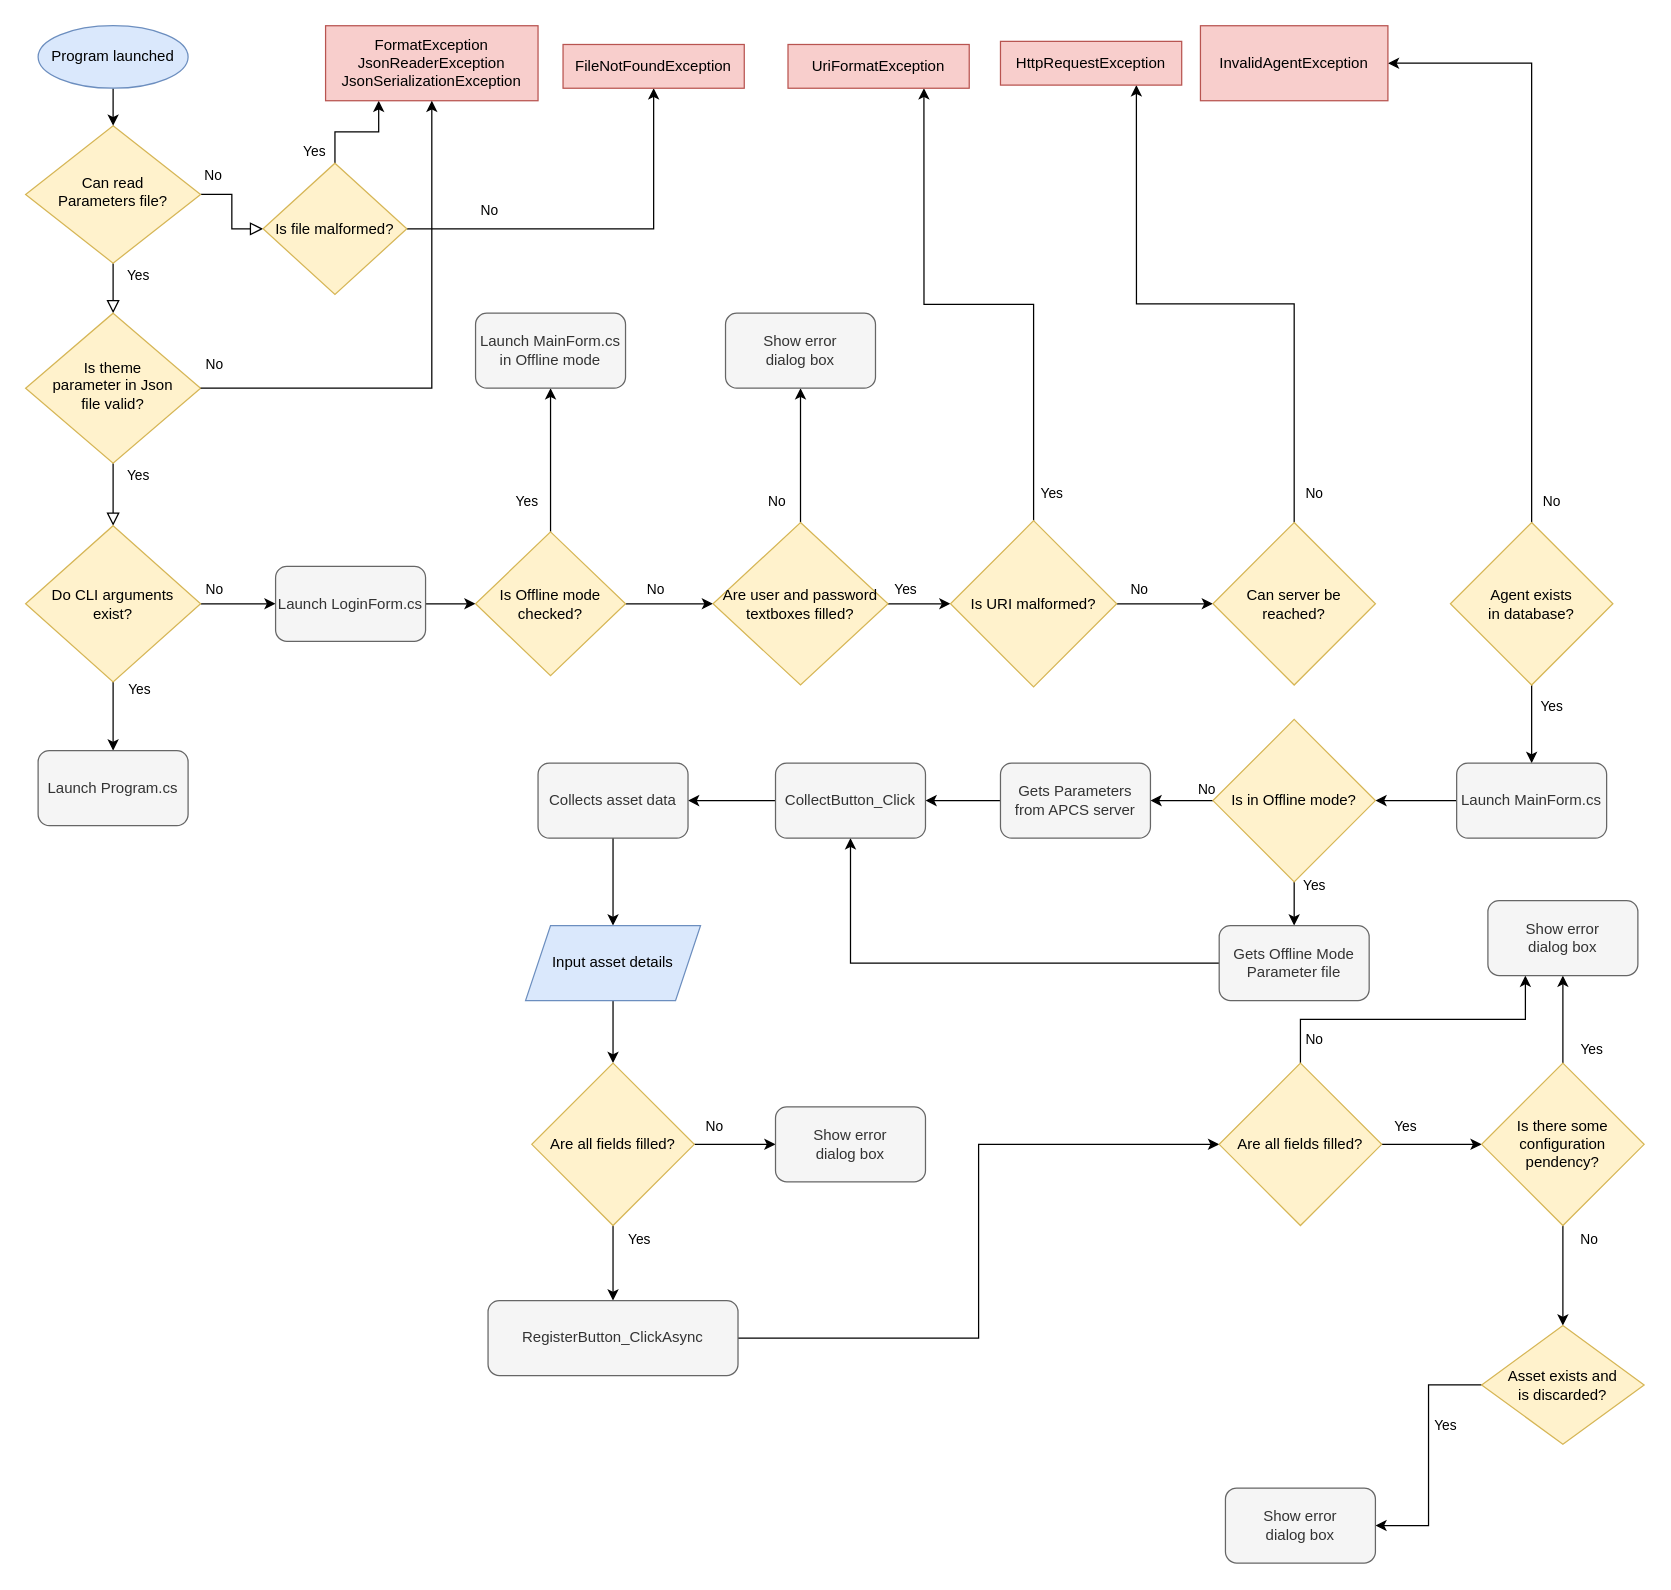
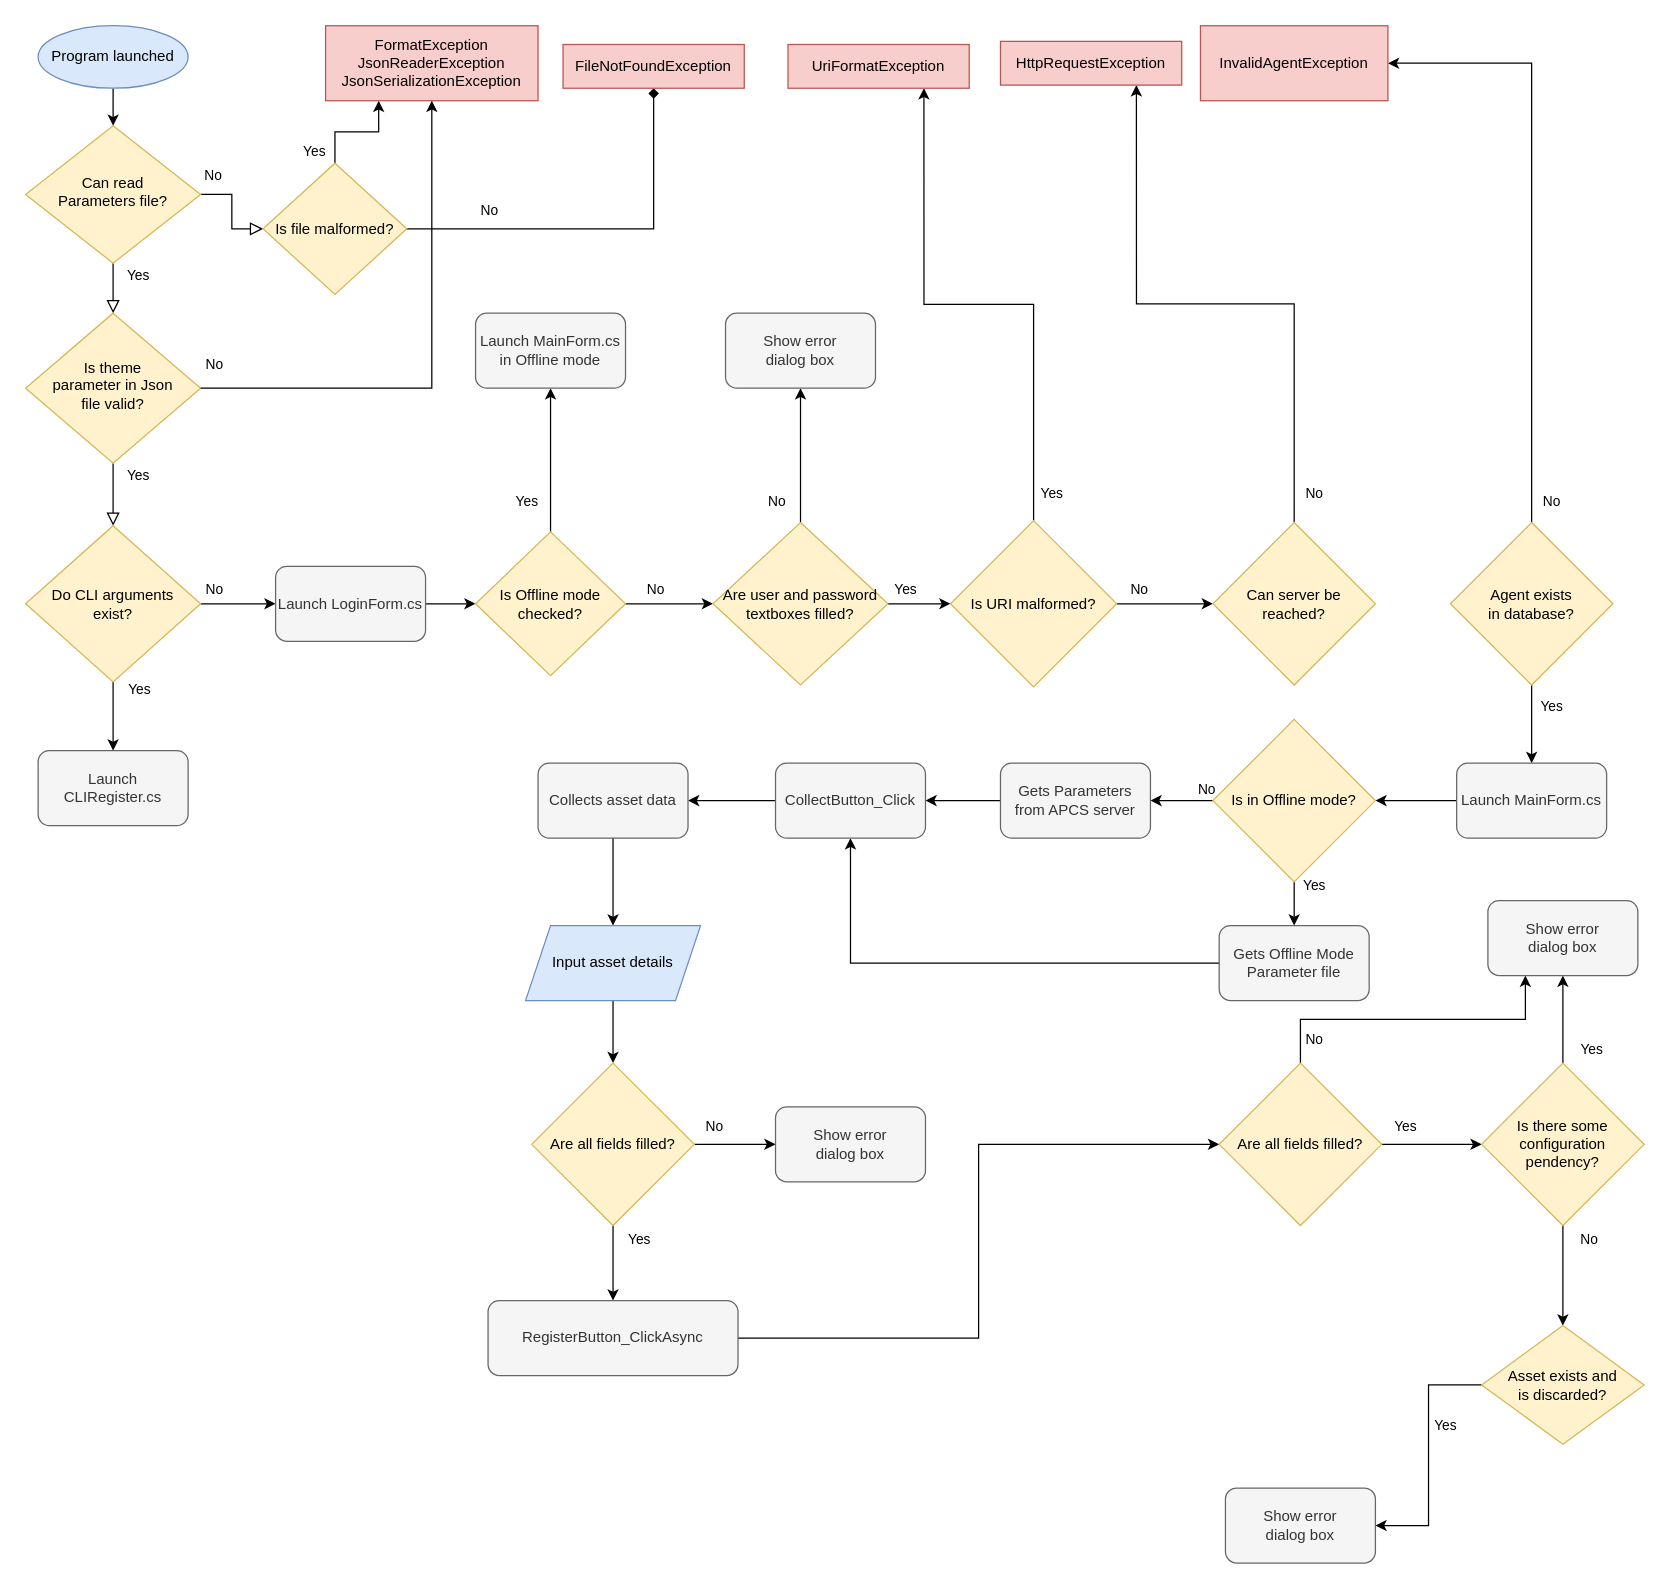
(654, 98) -> (654, 99)
(113, 788) -> (113, 788)
